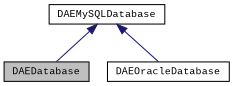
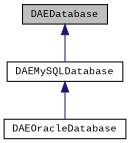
(73, 46) -> (65, 48)
